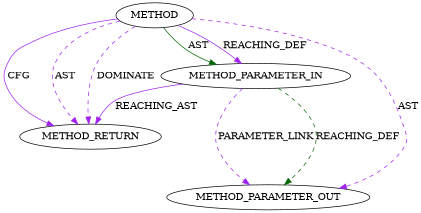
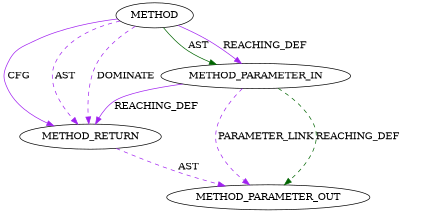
(359, 61) -> (167, 168)
(156, 106) -> (156, 106)
